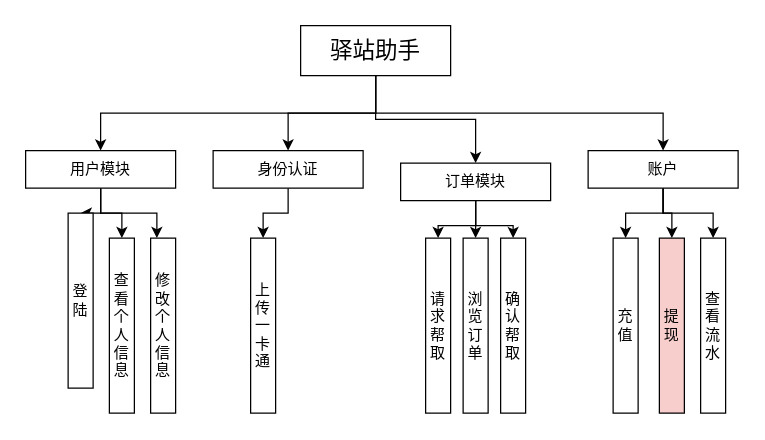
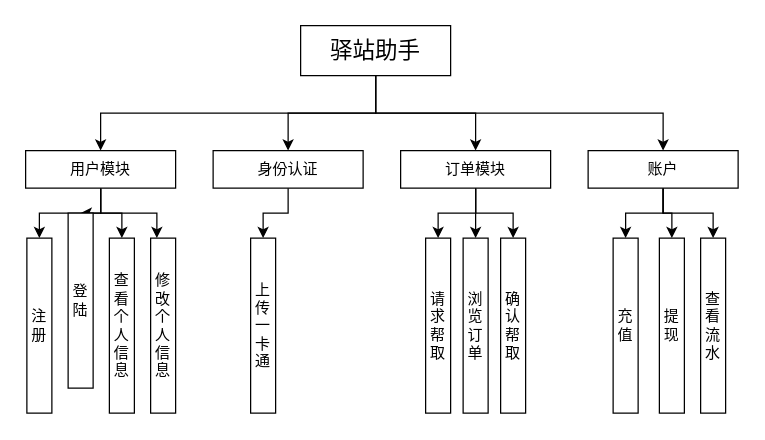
(476, 182) -> (476, 169)
none -> (45, 213)
none -> (39, 326)
(672, 326) -> (672, 326)
